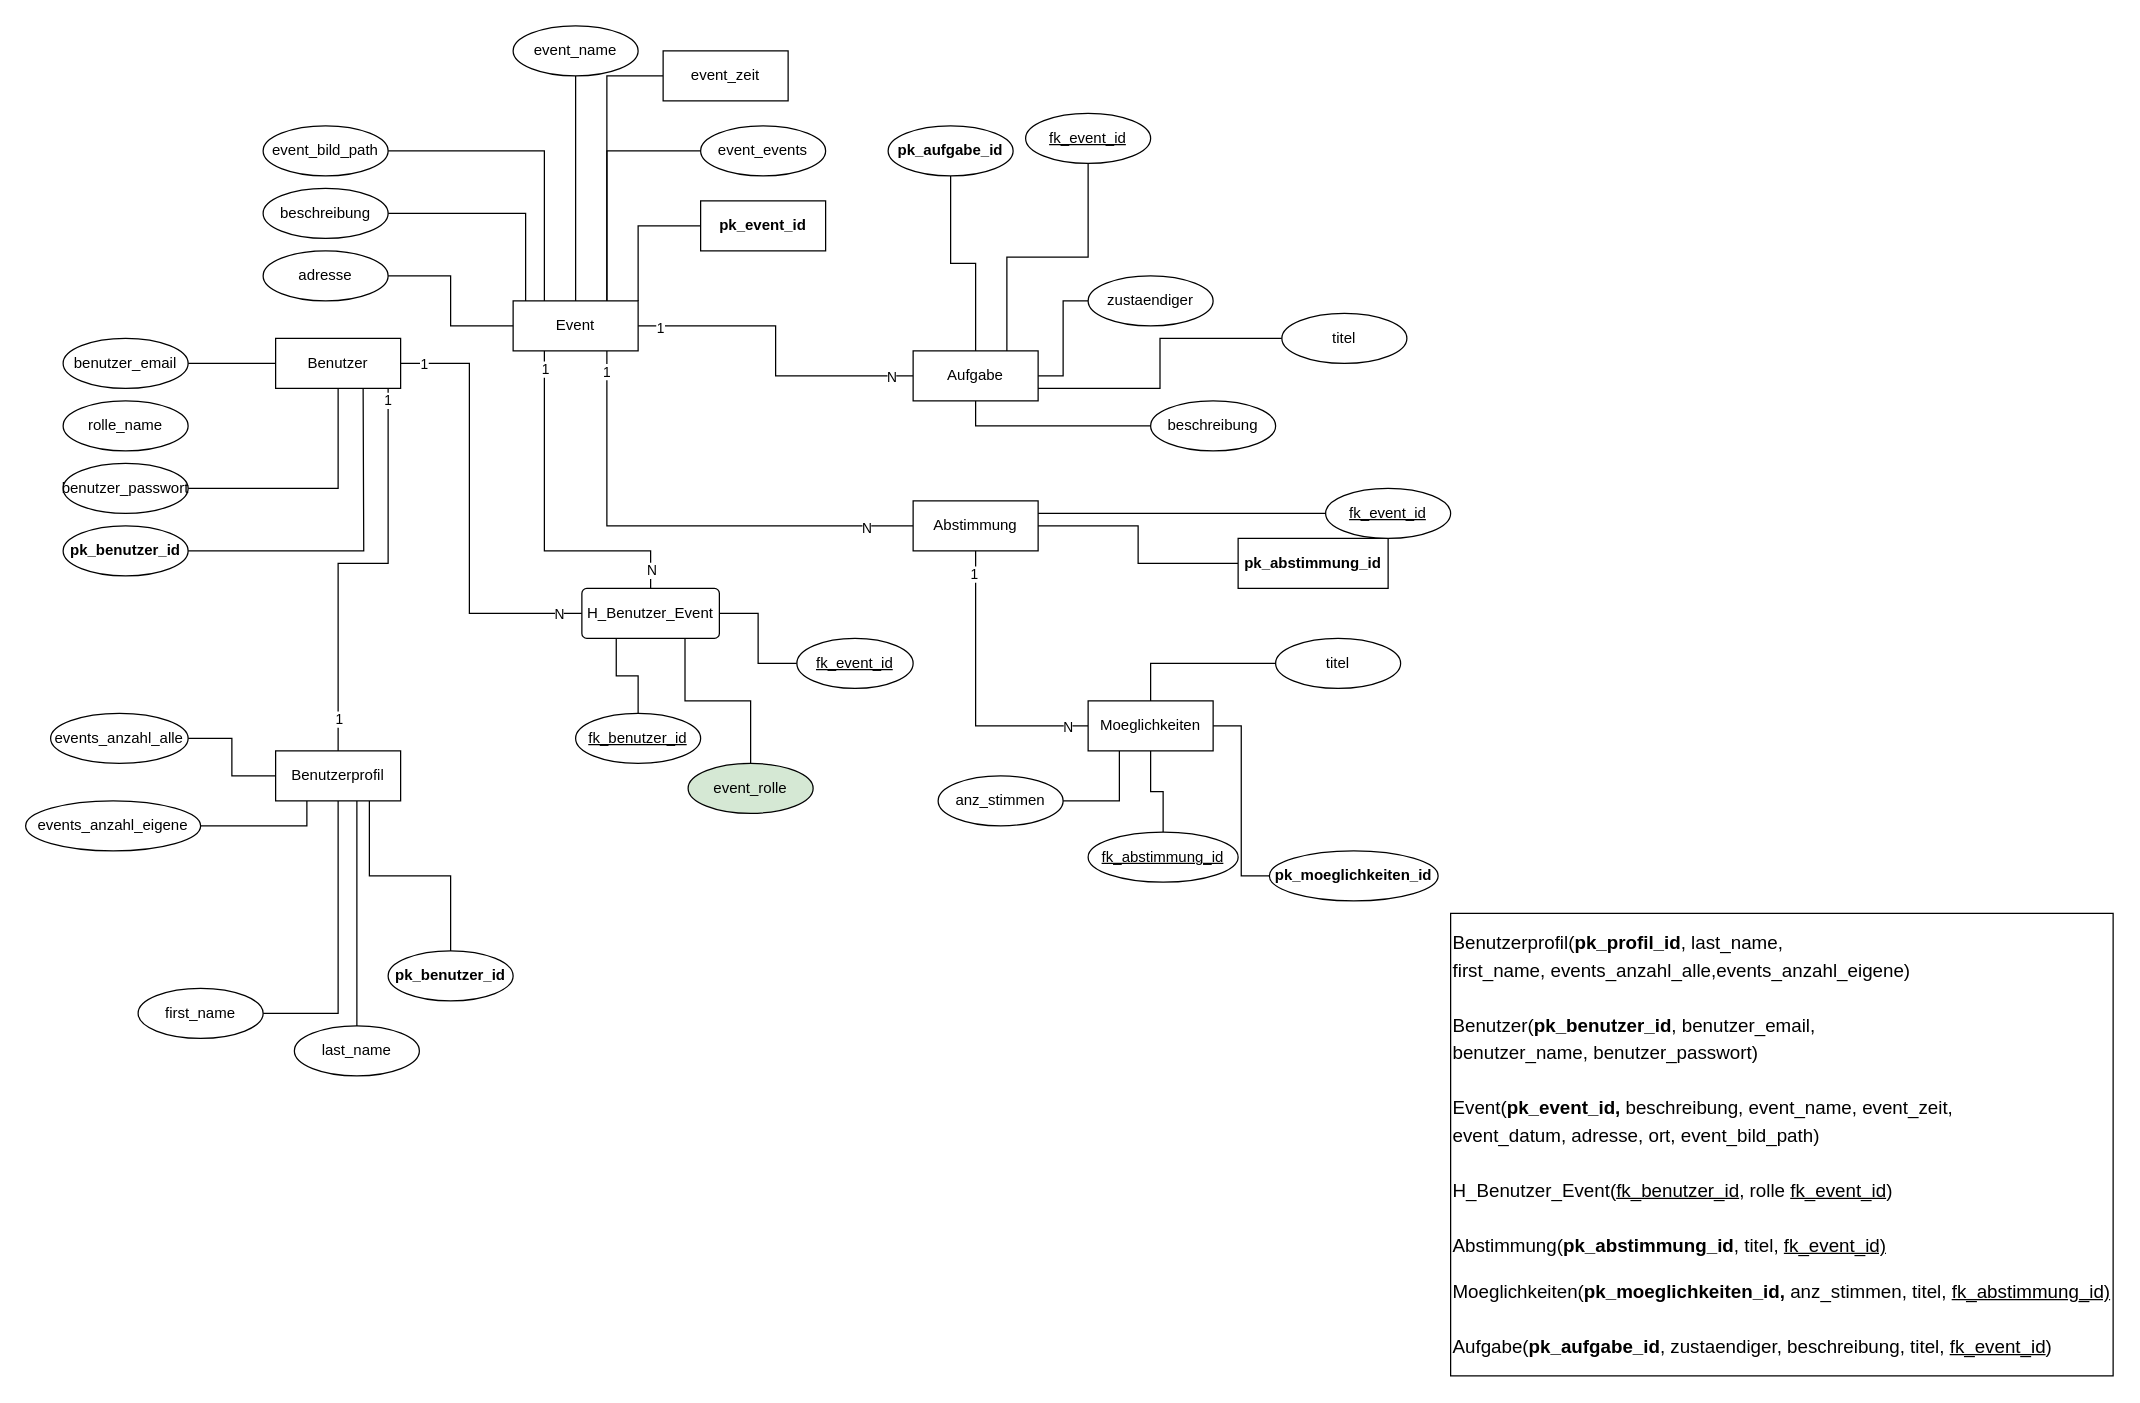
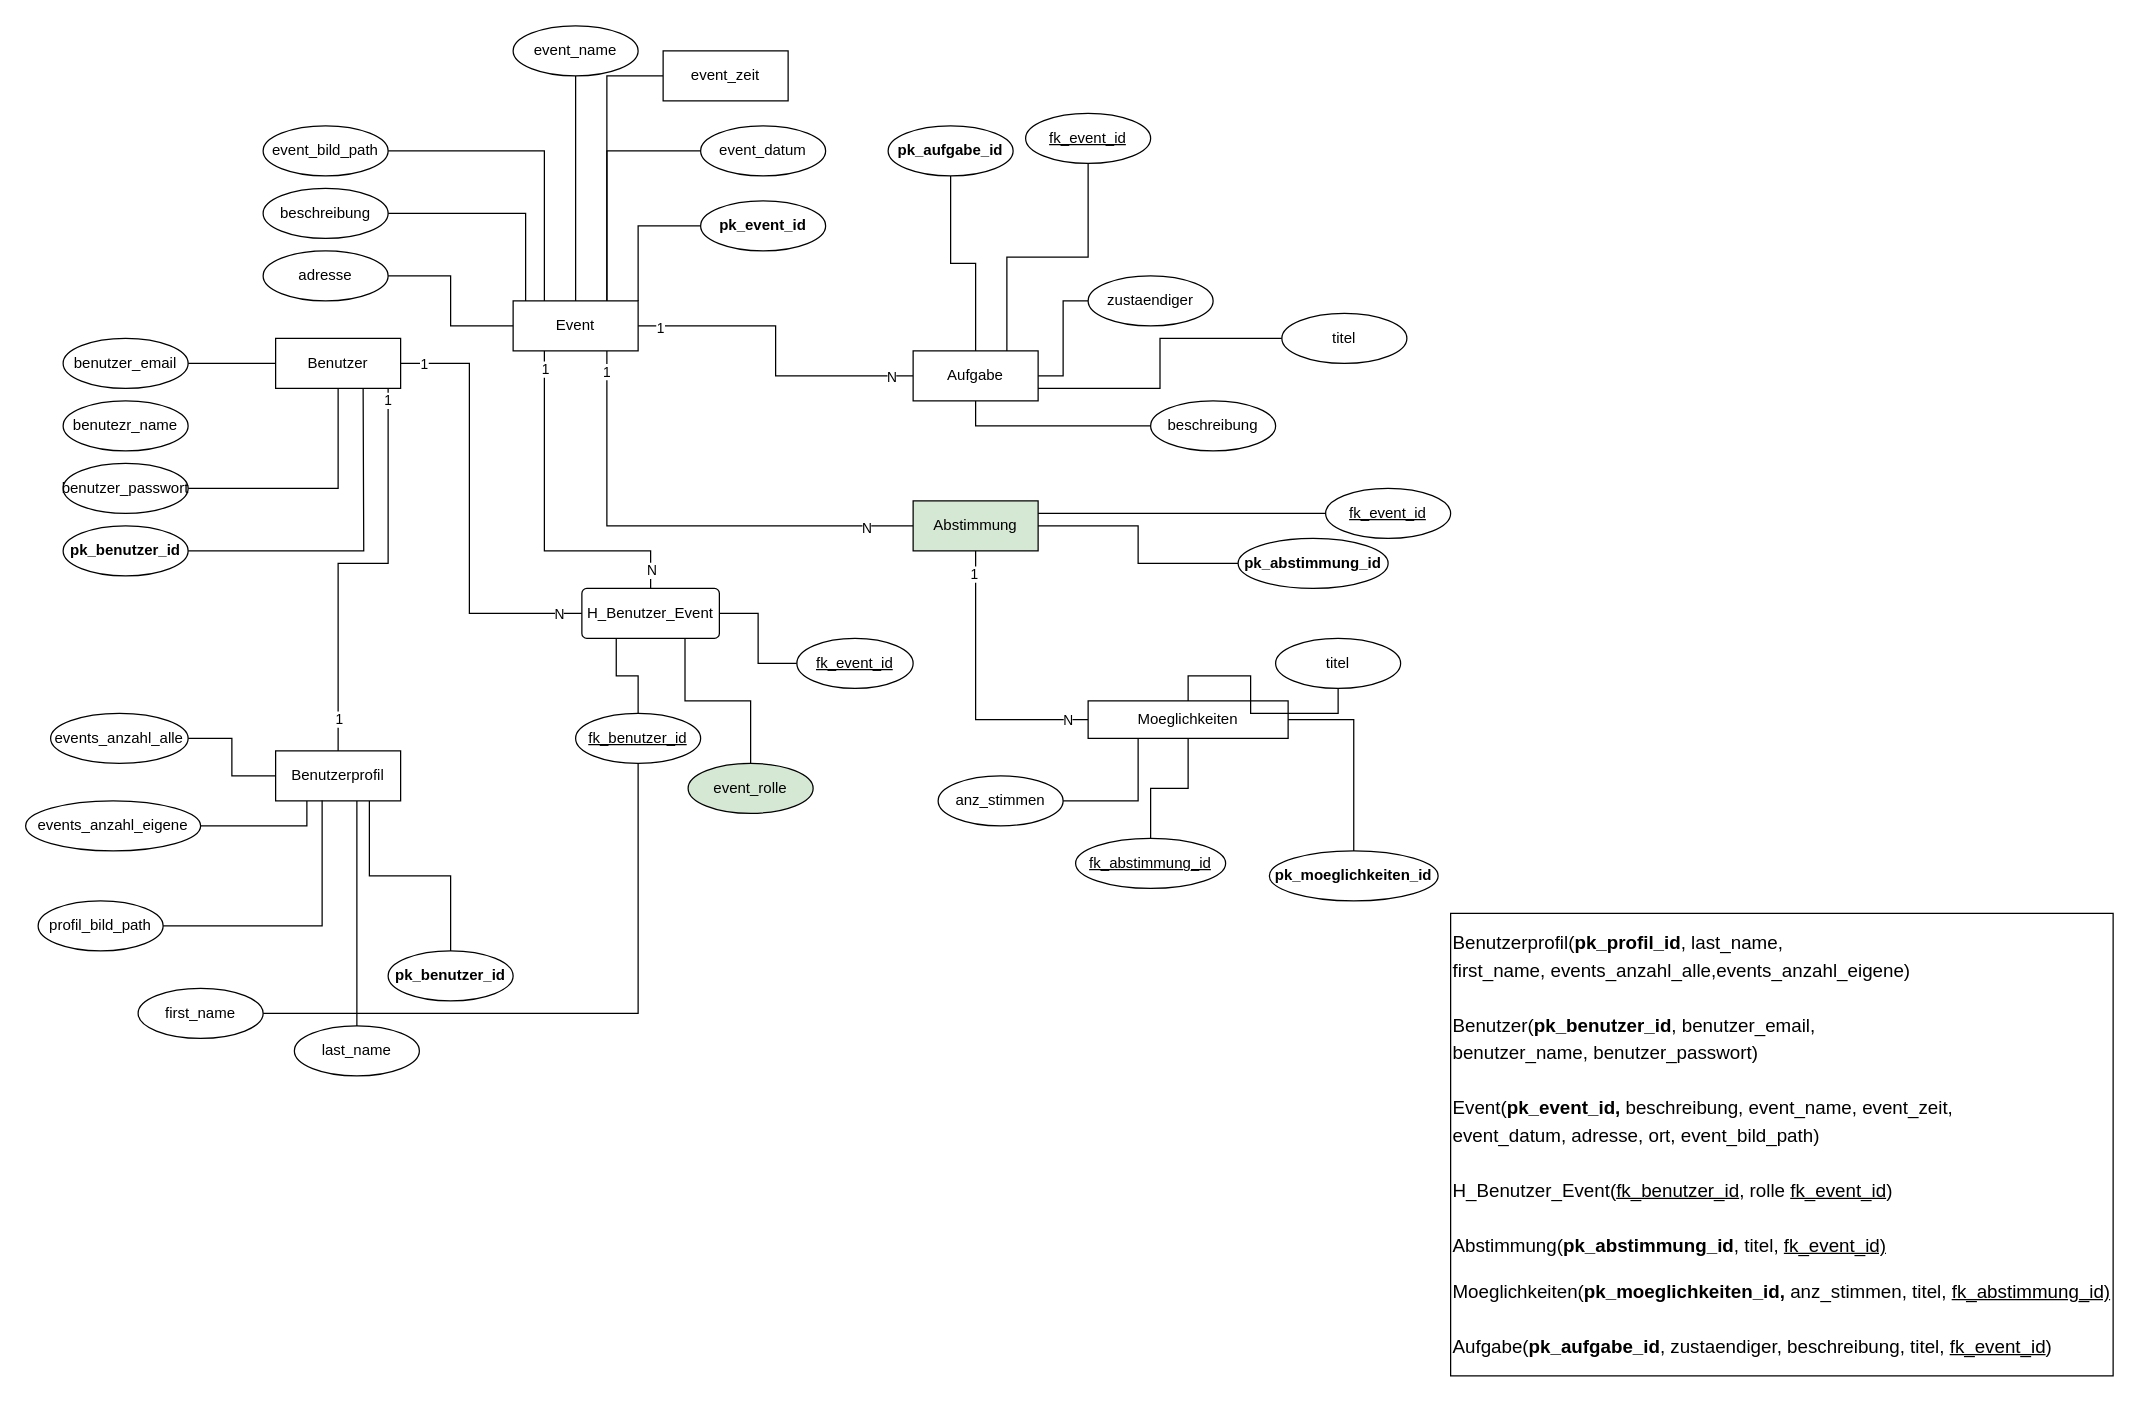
(763, 151) -> (763, 151)
(763, 226) -> (763, 226)
(126, 426) -> (126, 426)
(976, 526) -> (976, 526)
(1313, 563) -> (1313, 563)
(1151, 726) -> (1188, 719)
(1163, 857) -> (1151, 863)
(338, 909) -> (611, 1013)
none -> (101, 926)
none -> (305, 926)
